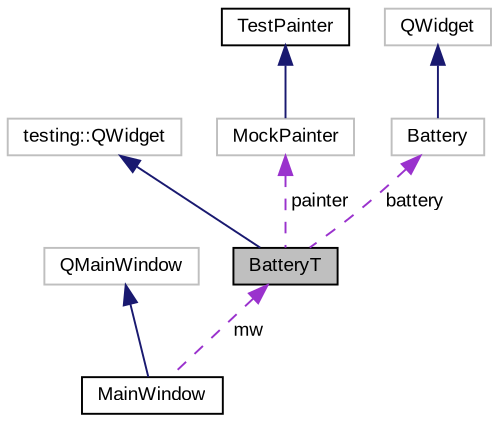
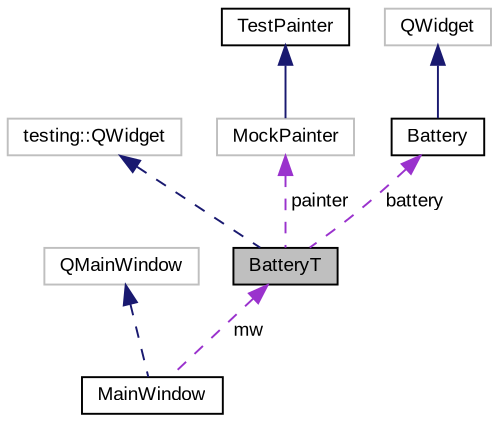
(438, 137) -> (438, 137)
(199, 207) -> (199, 207)
(139, 340) -> (139, 340)
